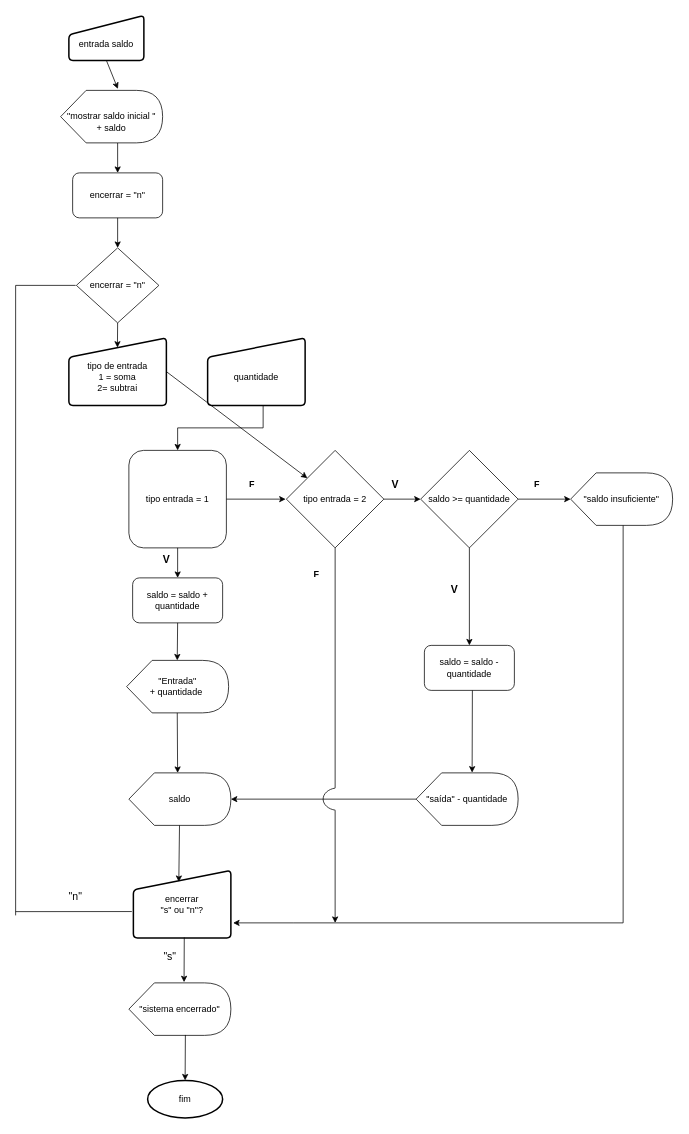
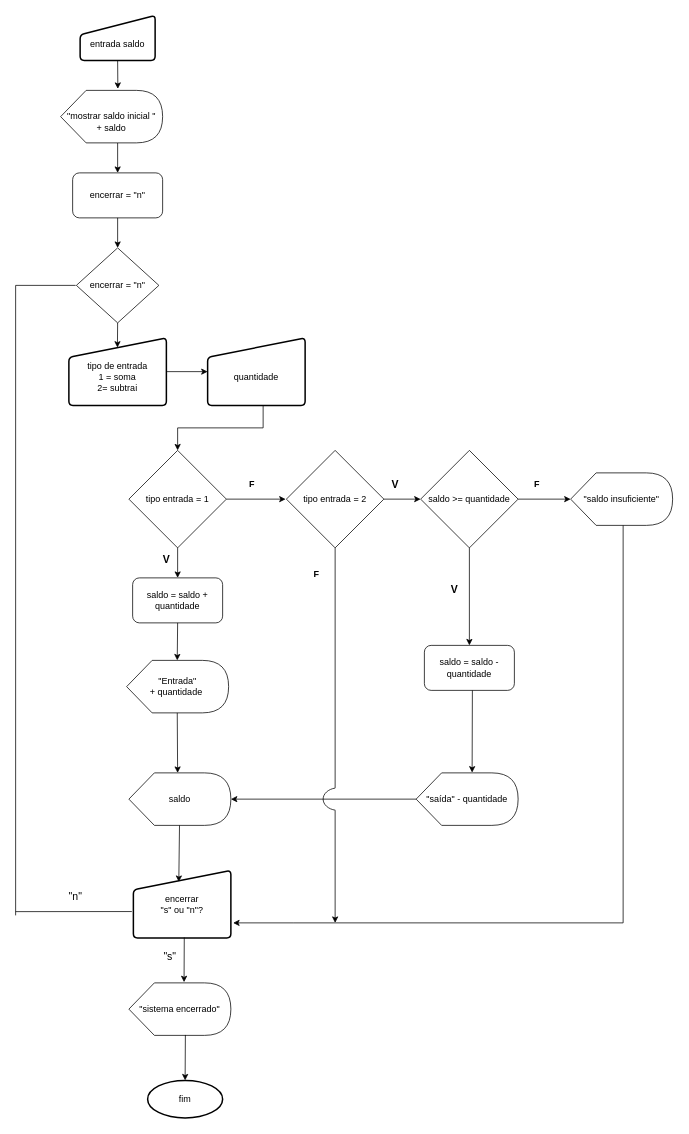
(106, 38) -> (117, 38)
(234, 423) -> (184, 372)
(177, 499) -> (177, 499)
